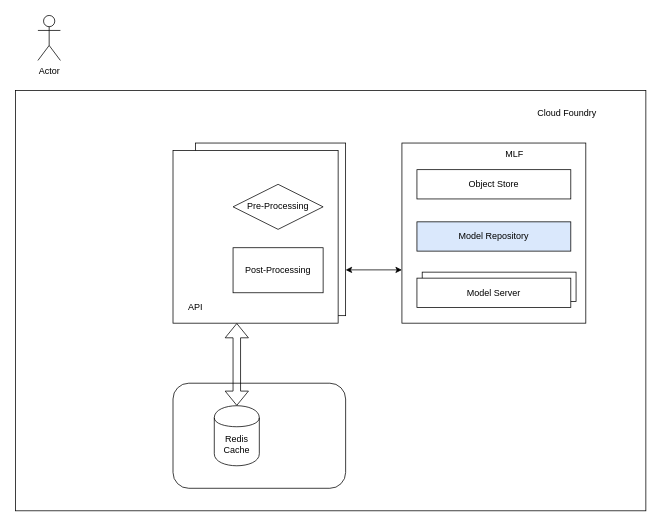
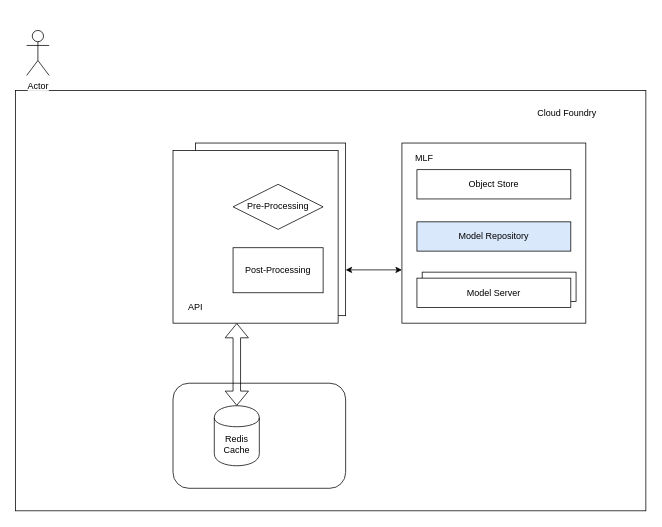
(49, 38) -> (38, 53)
(514, 154) -> (424, 158)
